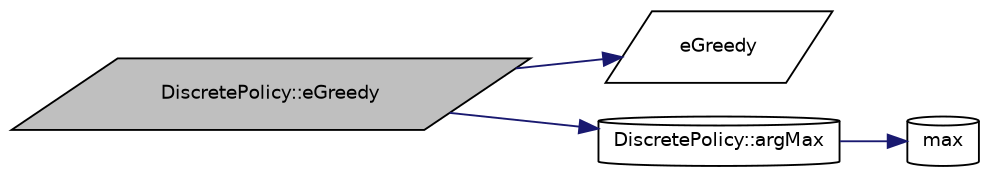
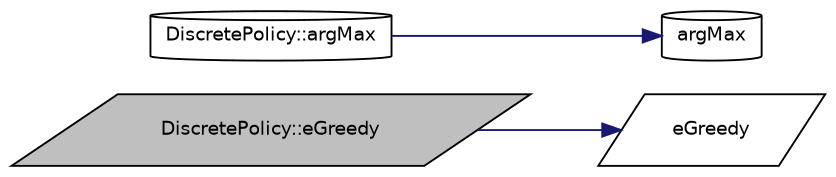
(514, 120) -> none
(943, 141) -> (712, 36)
